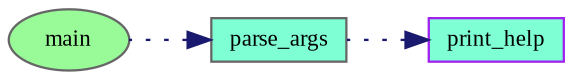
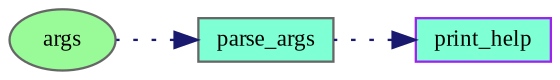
(69, 40) -> (63, 40)
